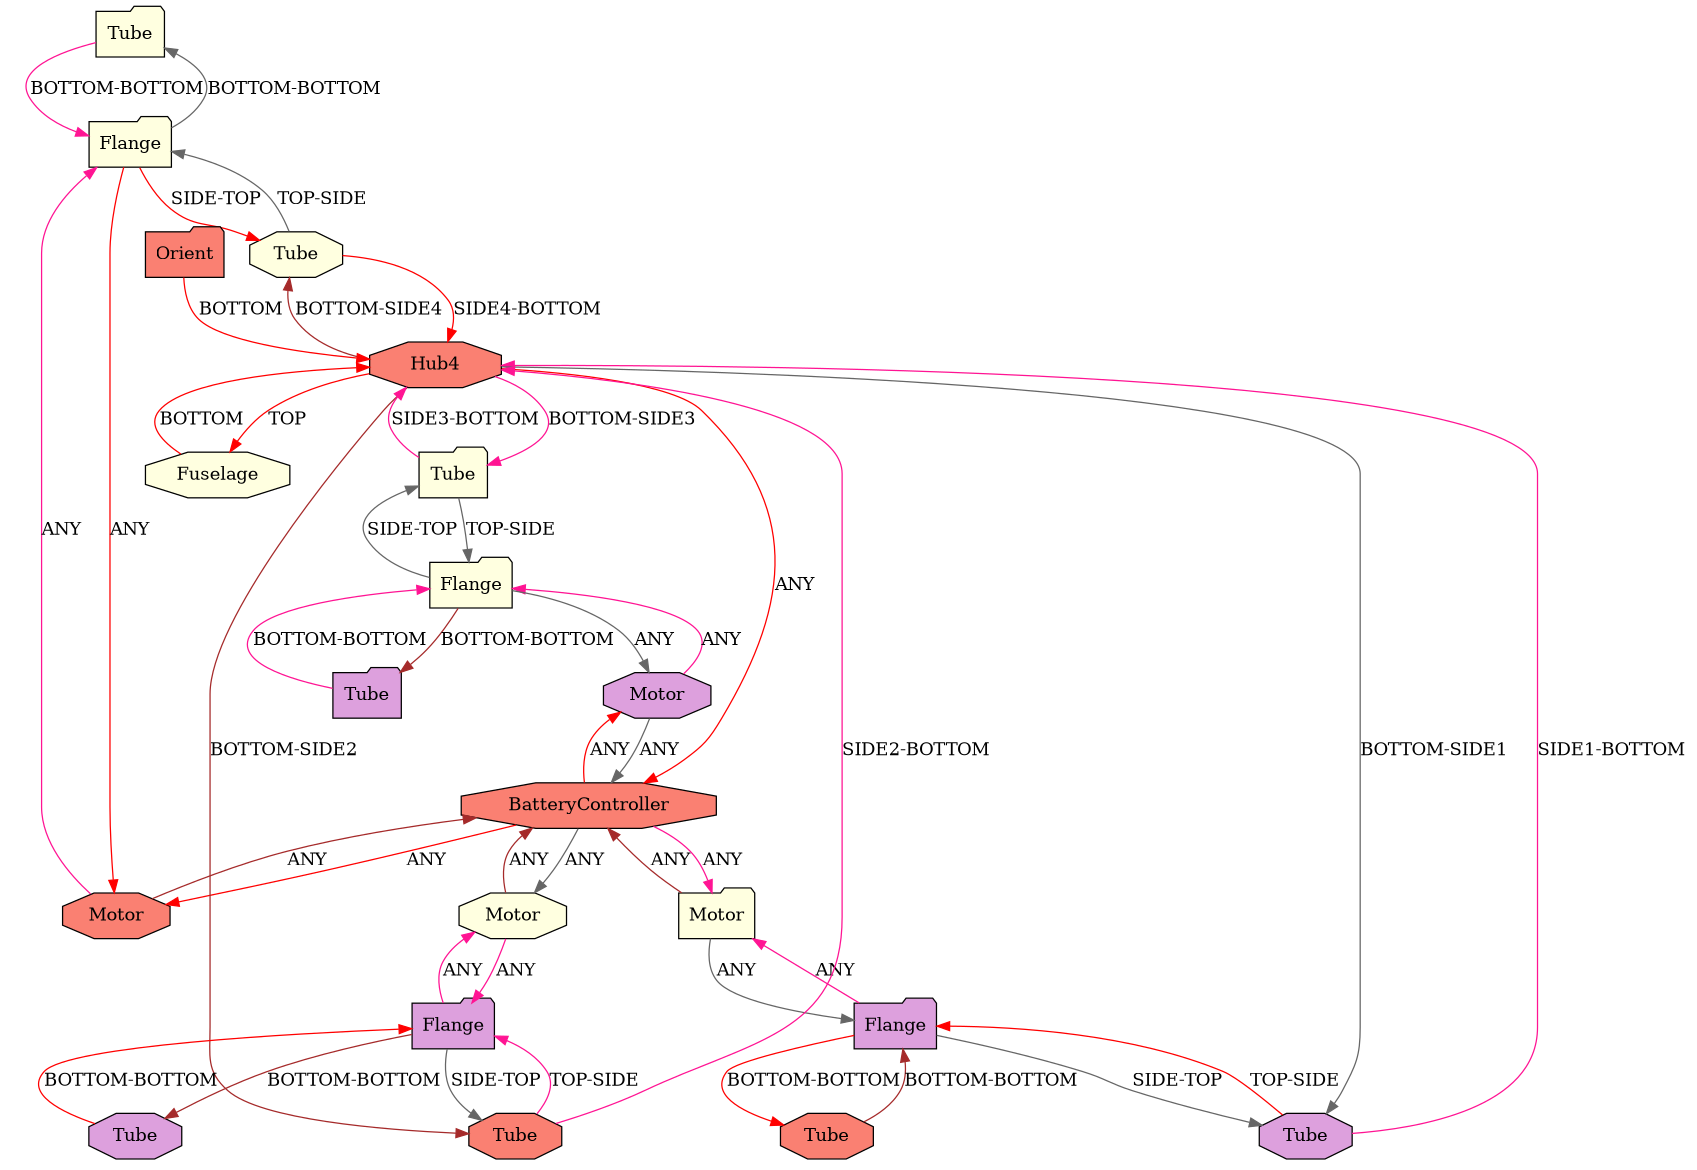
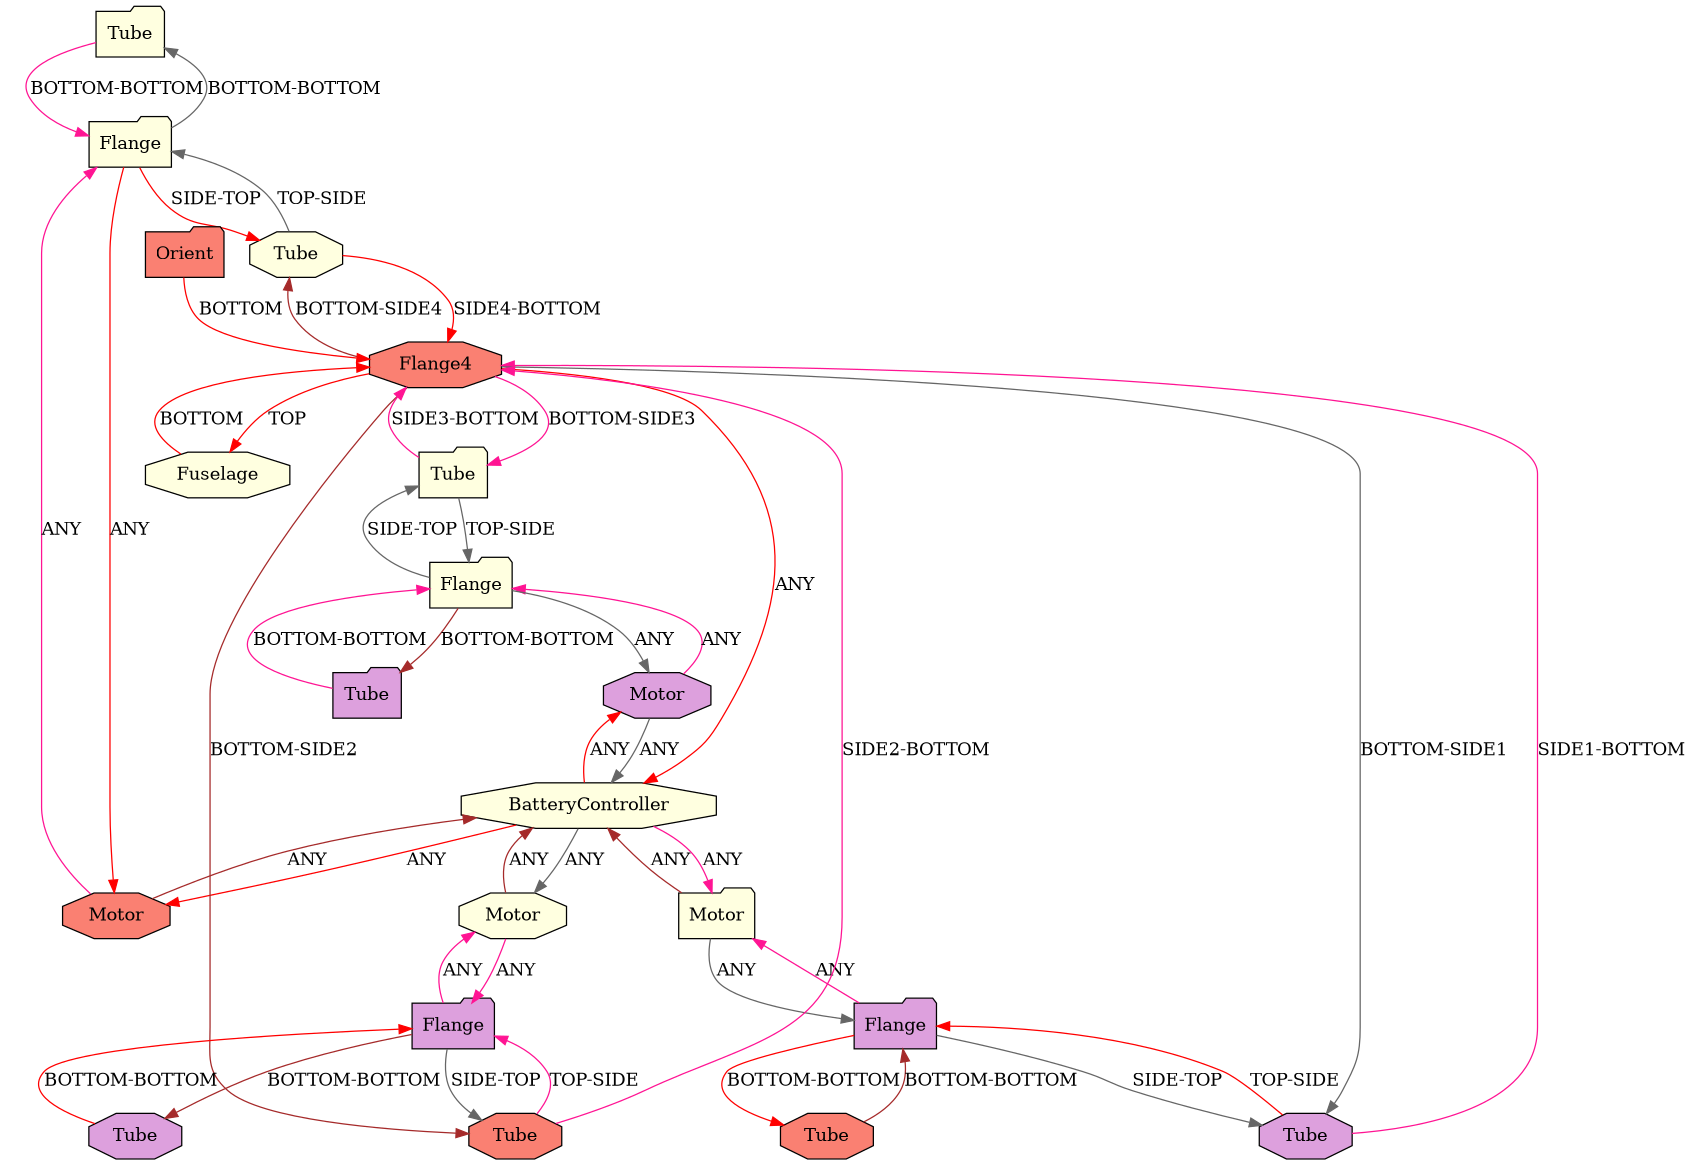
(436, 365) -> (436, 365)
(589, 806) -> (589, 806)
